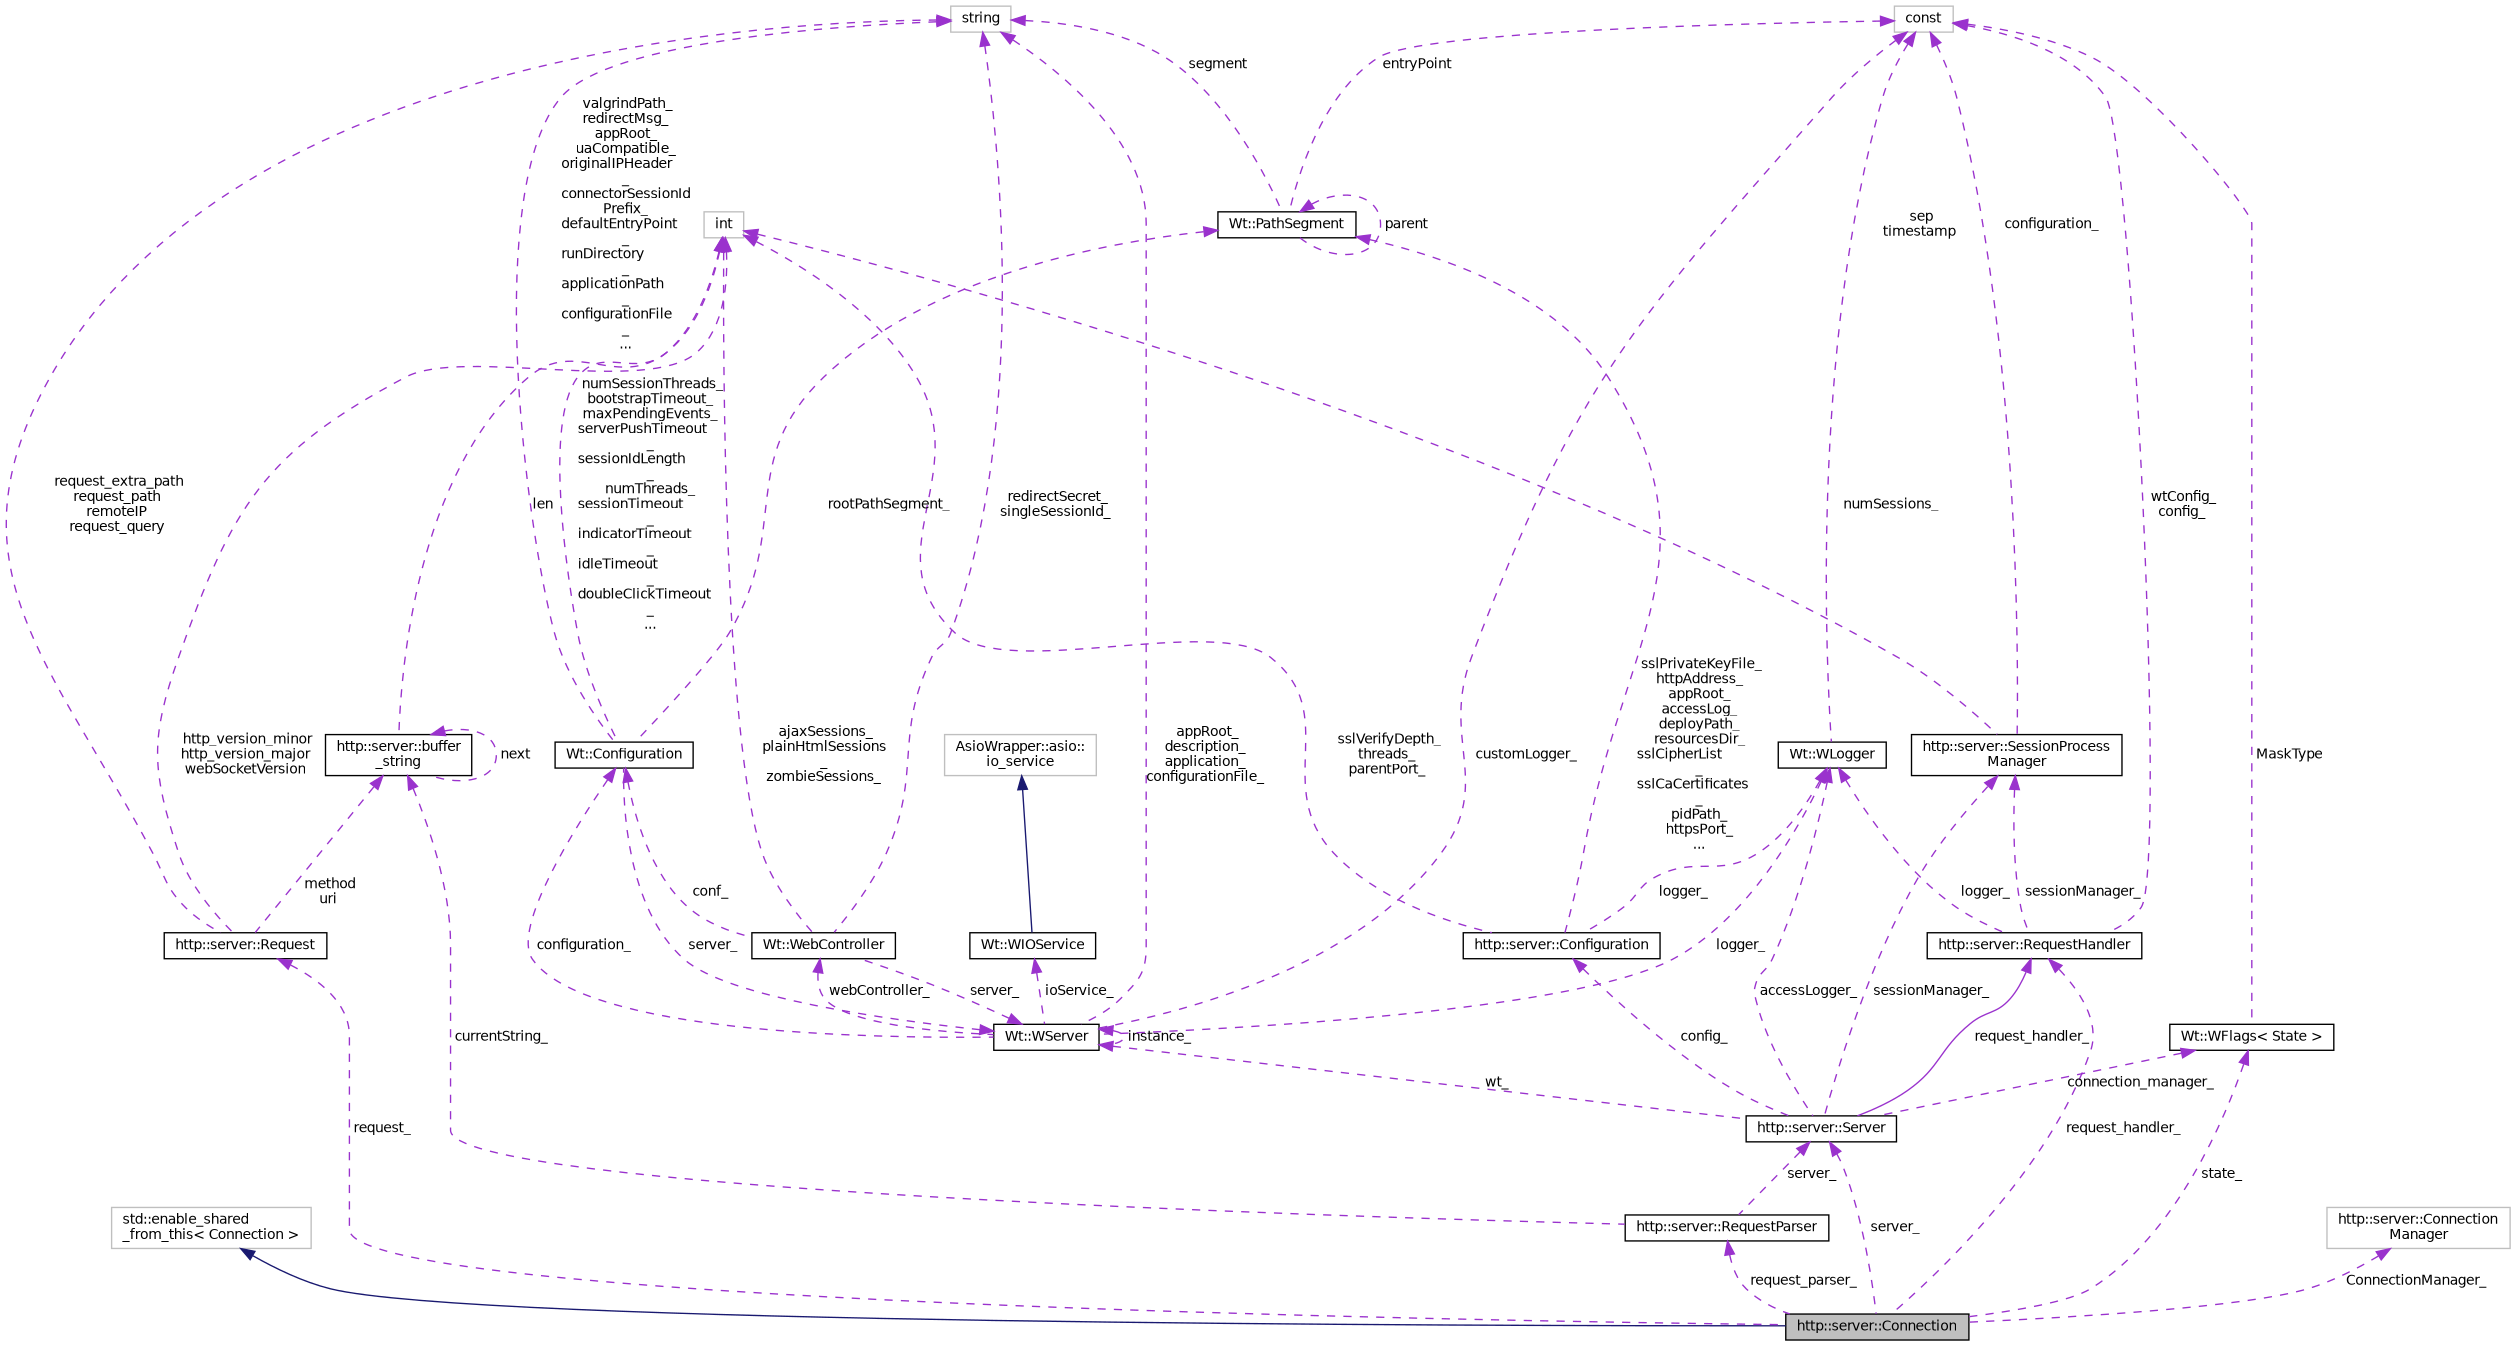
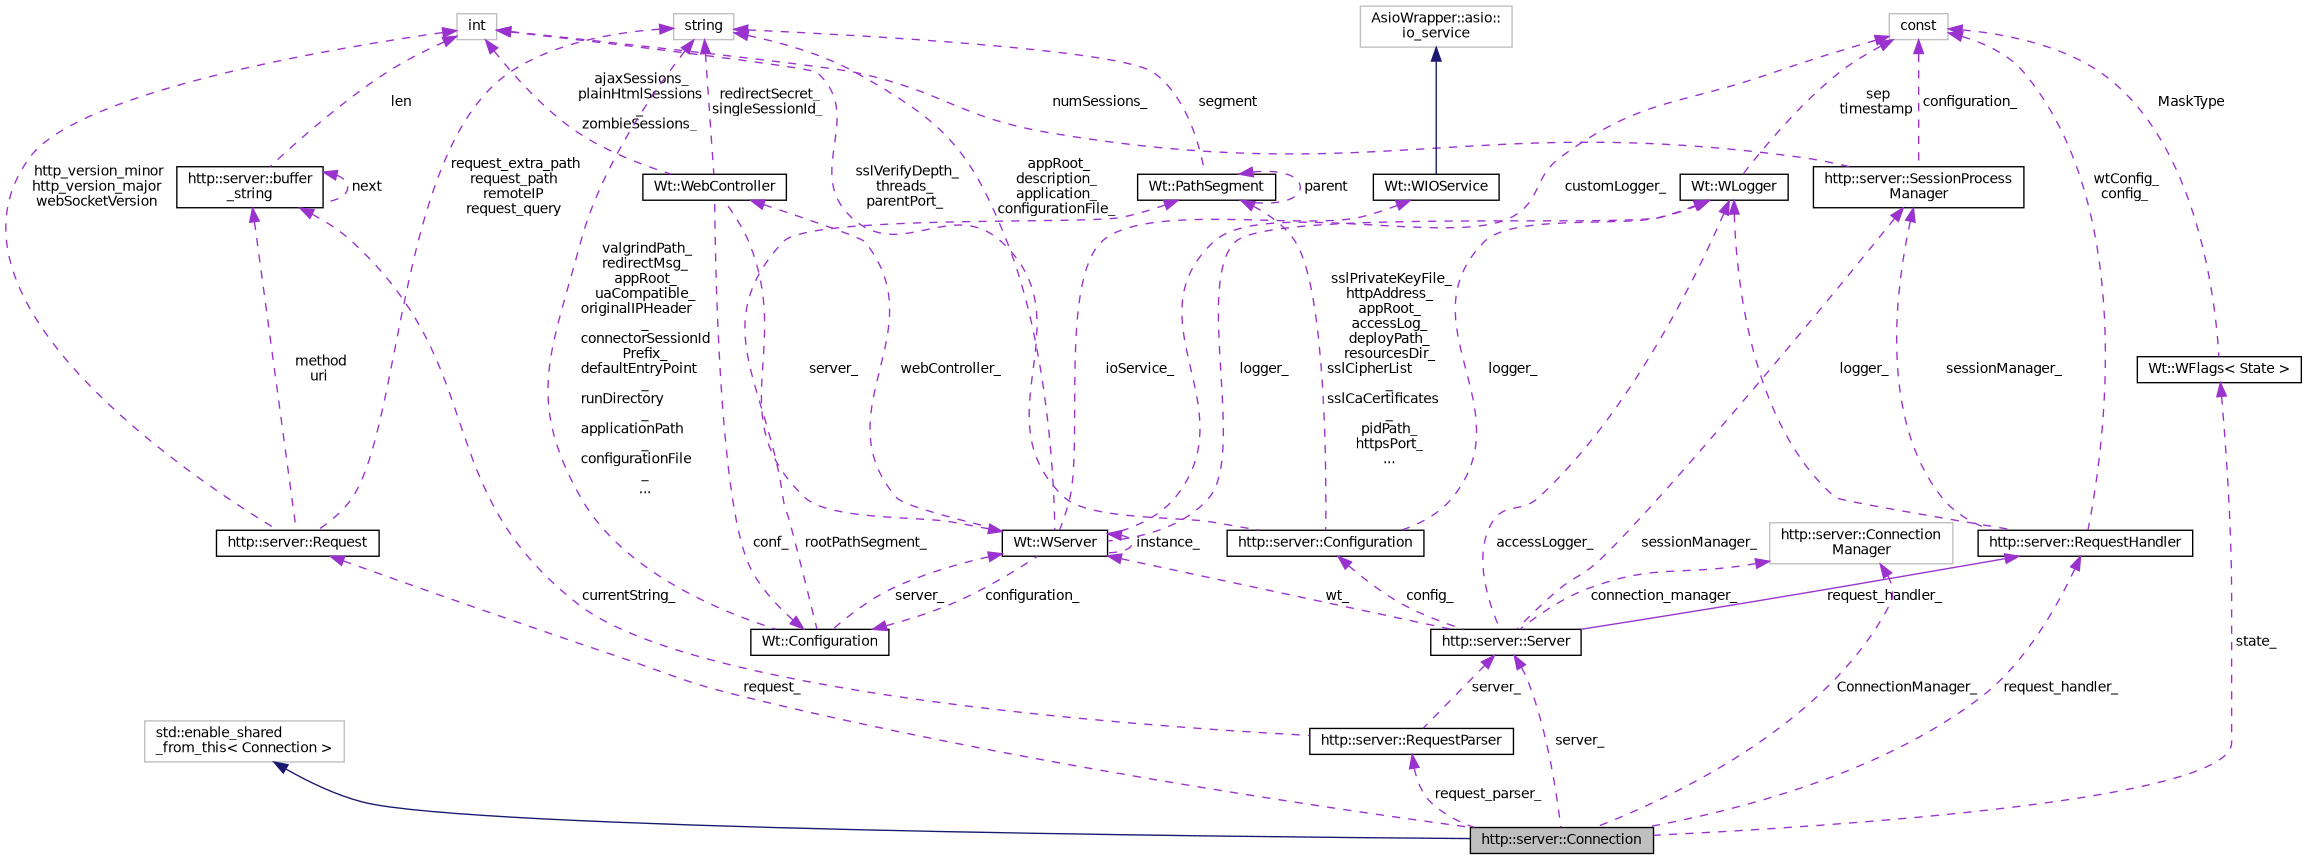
(1537, 34) -> none
(560, 456) -> none
(2030, 1085) -> (1632, 576)
